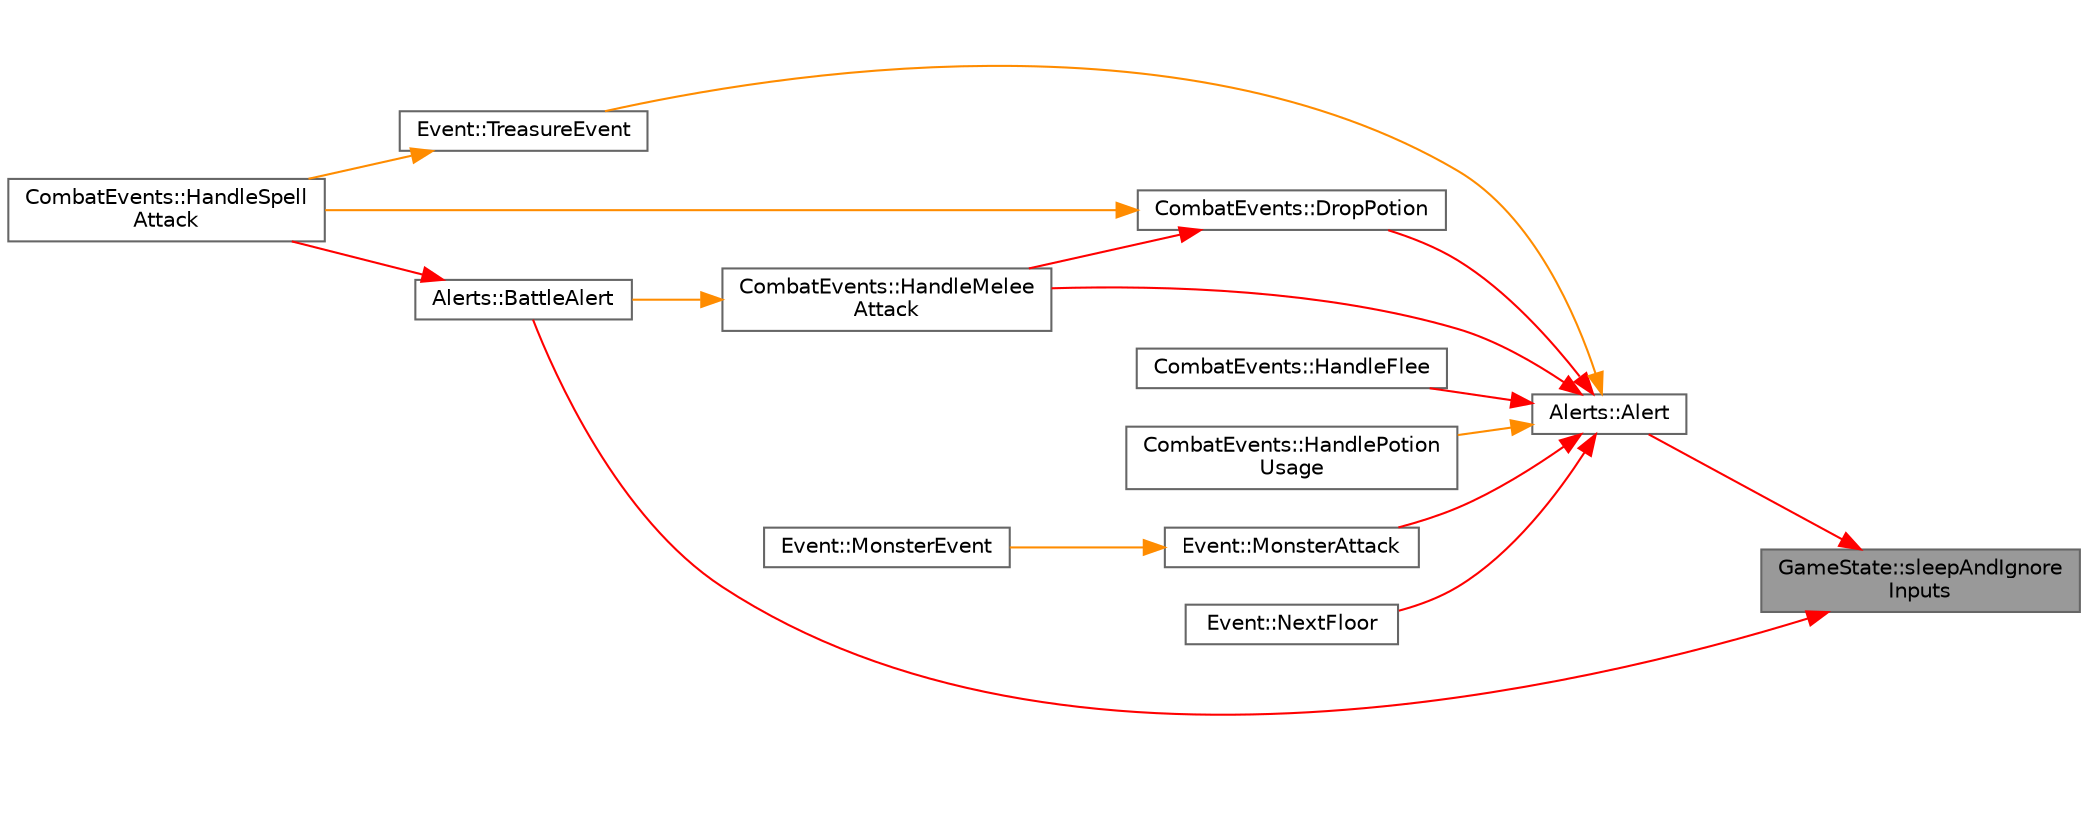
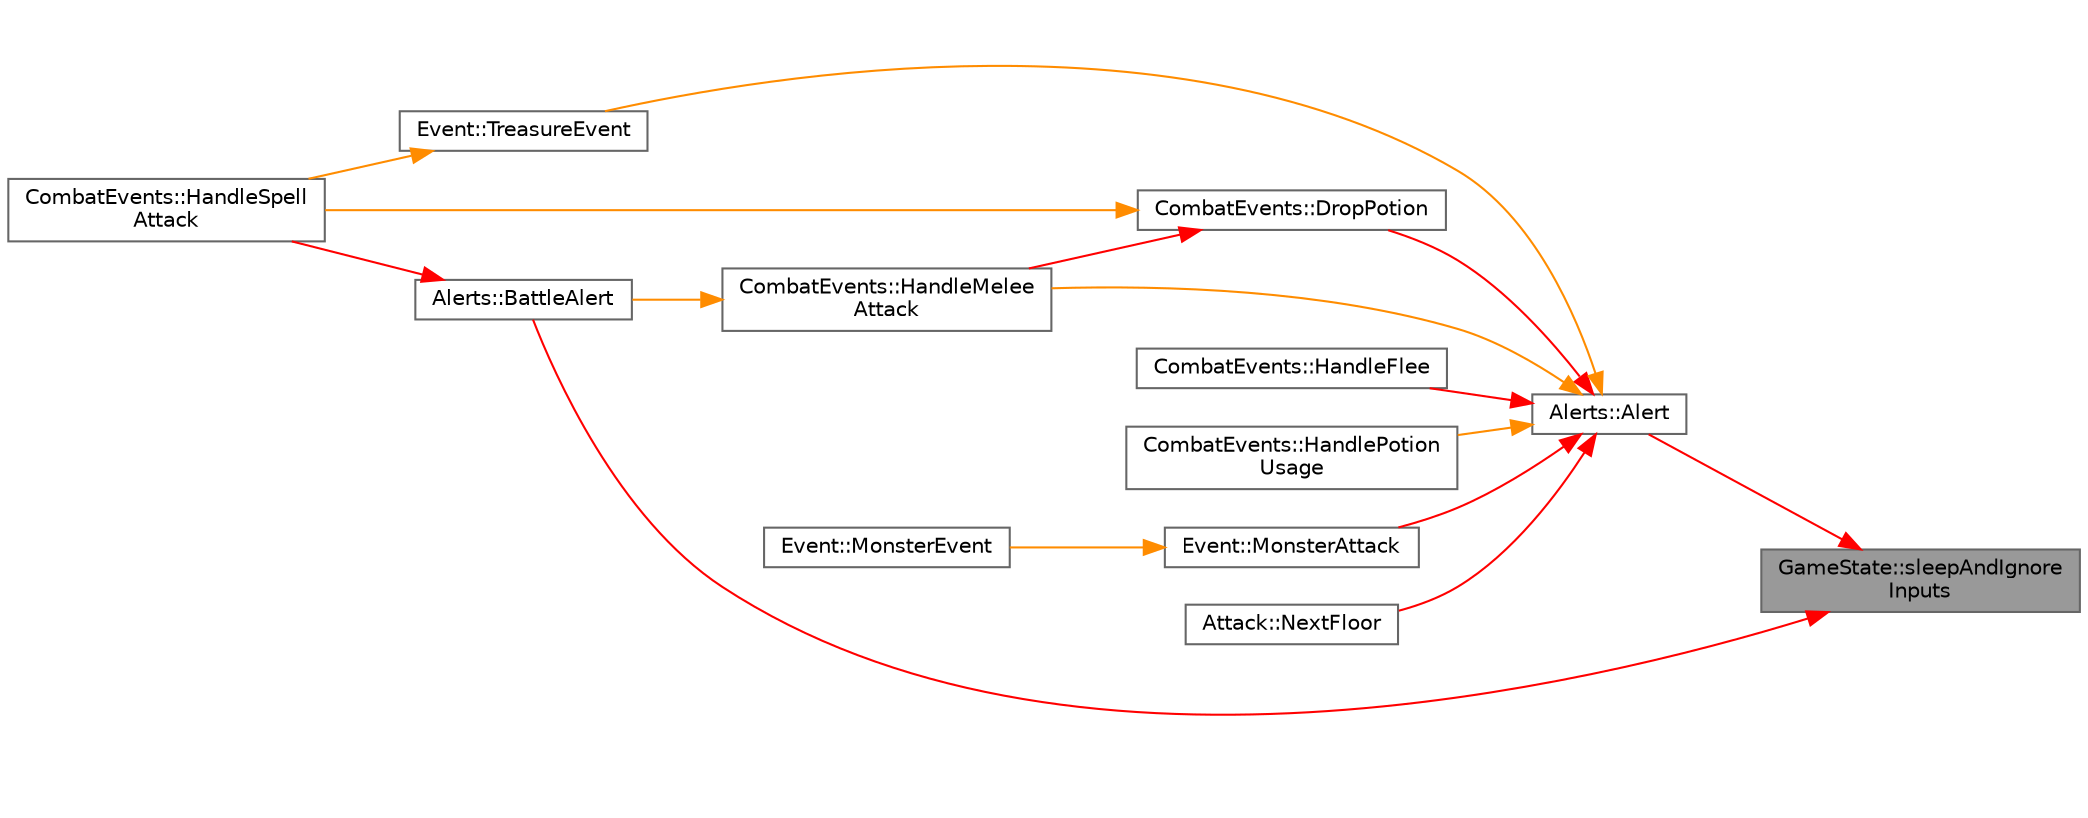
(1316, 300) -> (1316, 300)
(1292, 624) -> (1292, 624)
